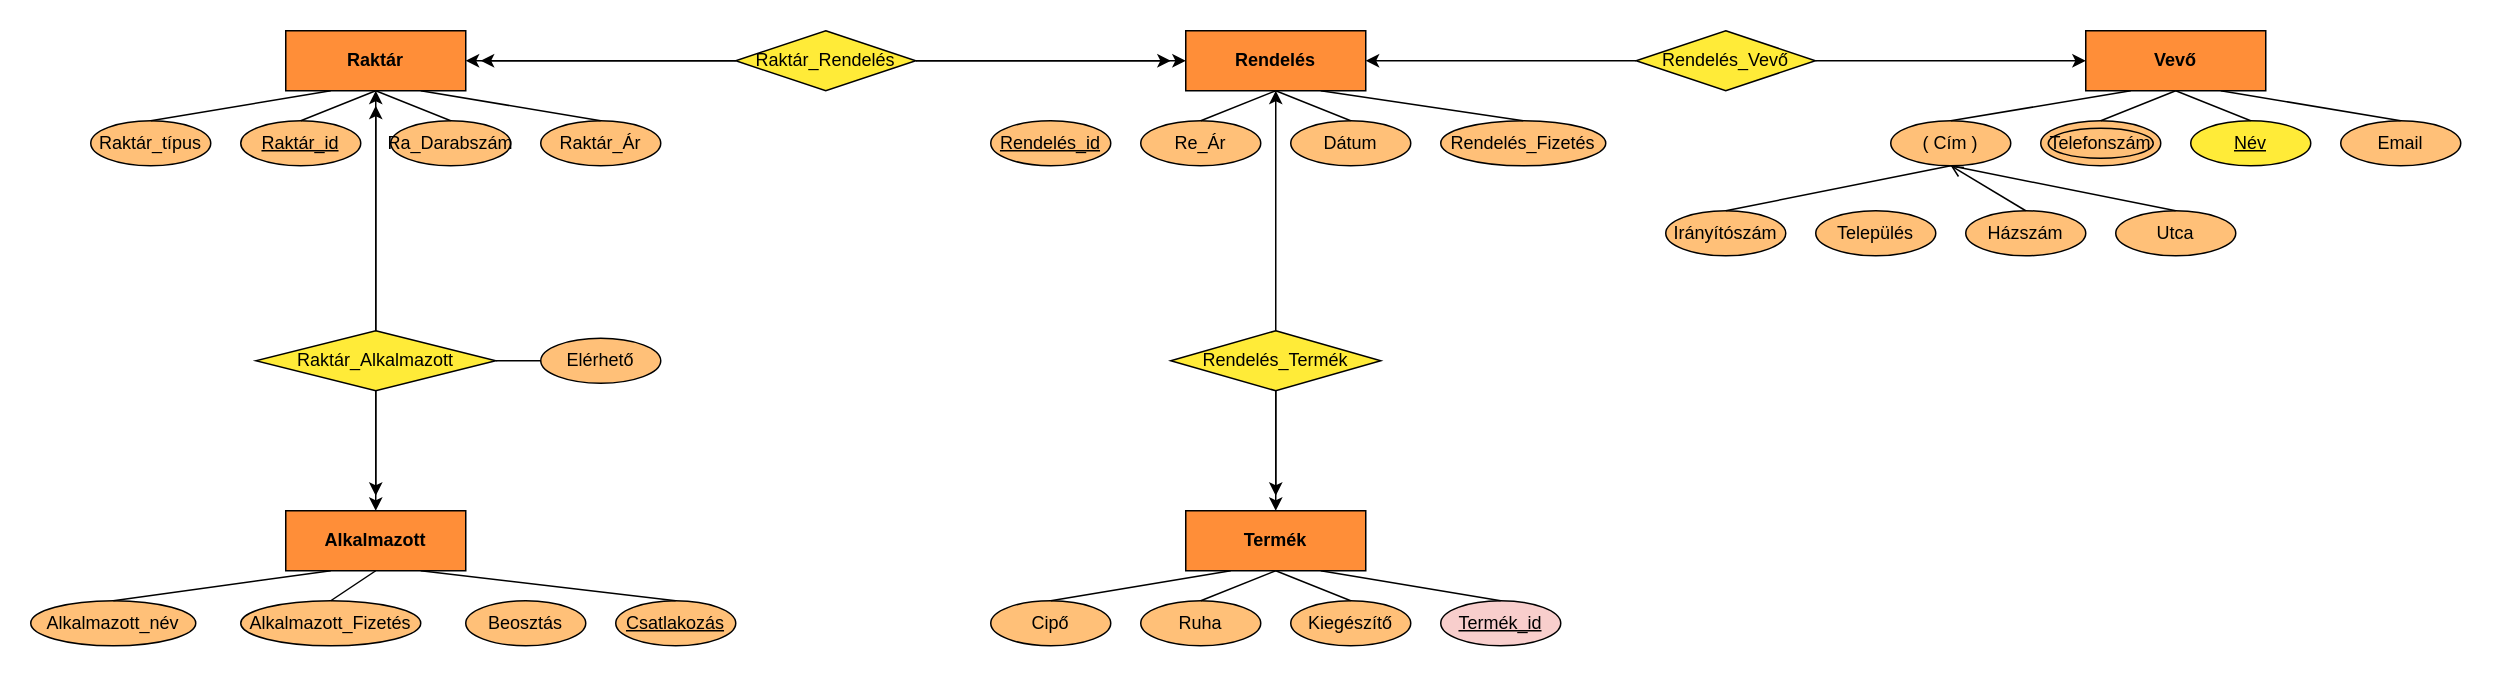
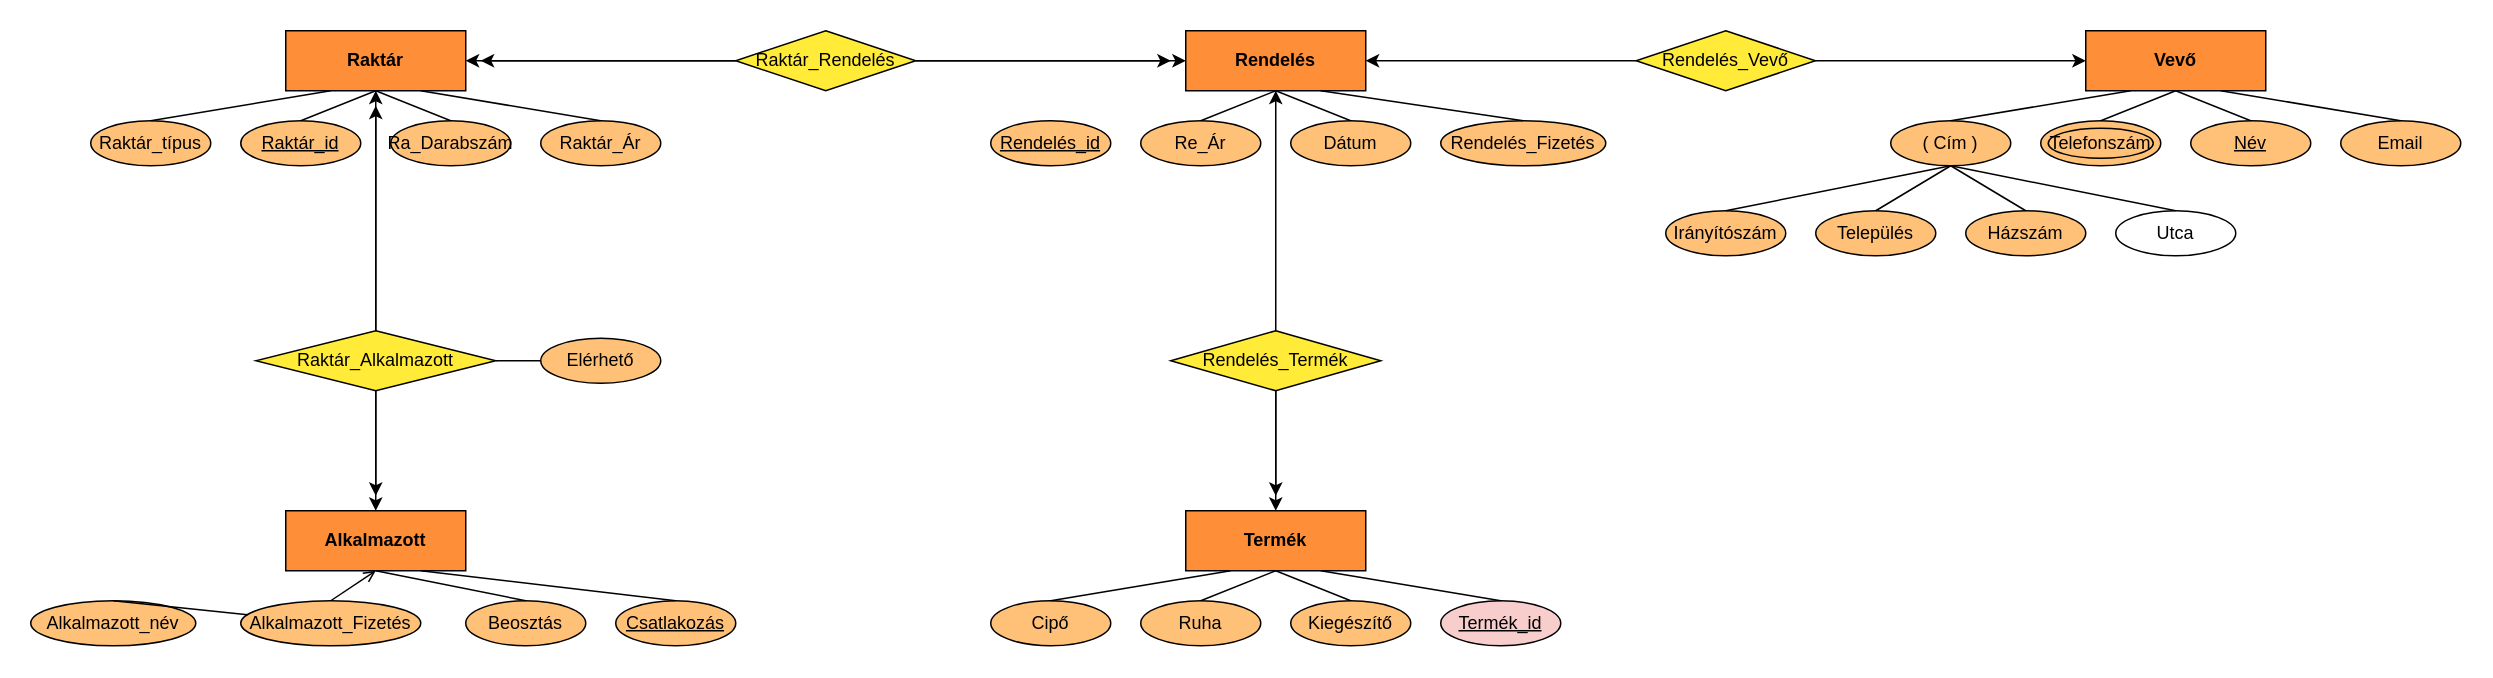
(2251, 143) -> (2251, 143)
(1956, 169) -> (1956, 169)
none -> (1911, 190)
(2176, 233) -> (2176, 233)
(370, 575) -> (370, 575)
(220, 586) -> (181, 608)
none -> (452, 586)
